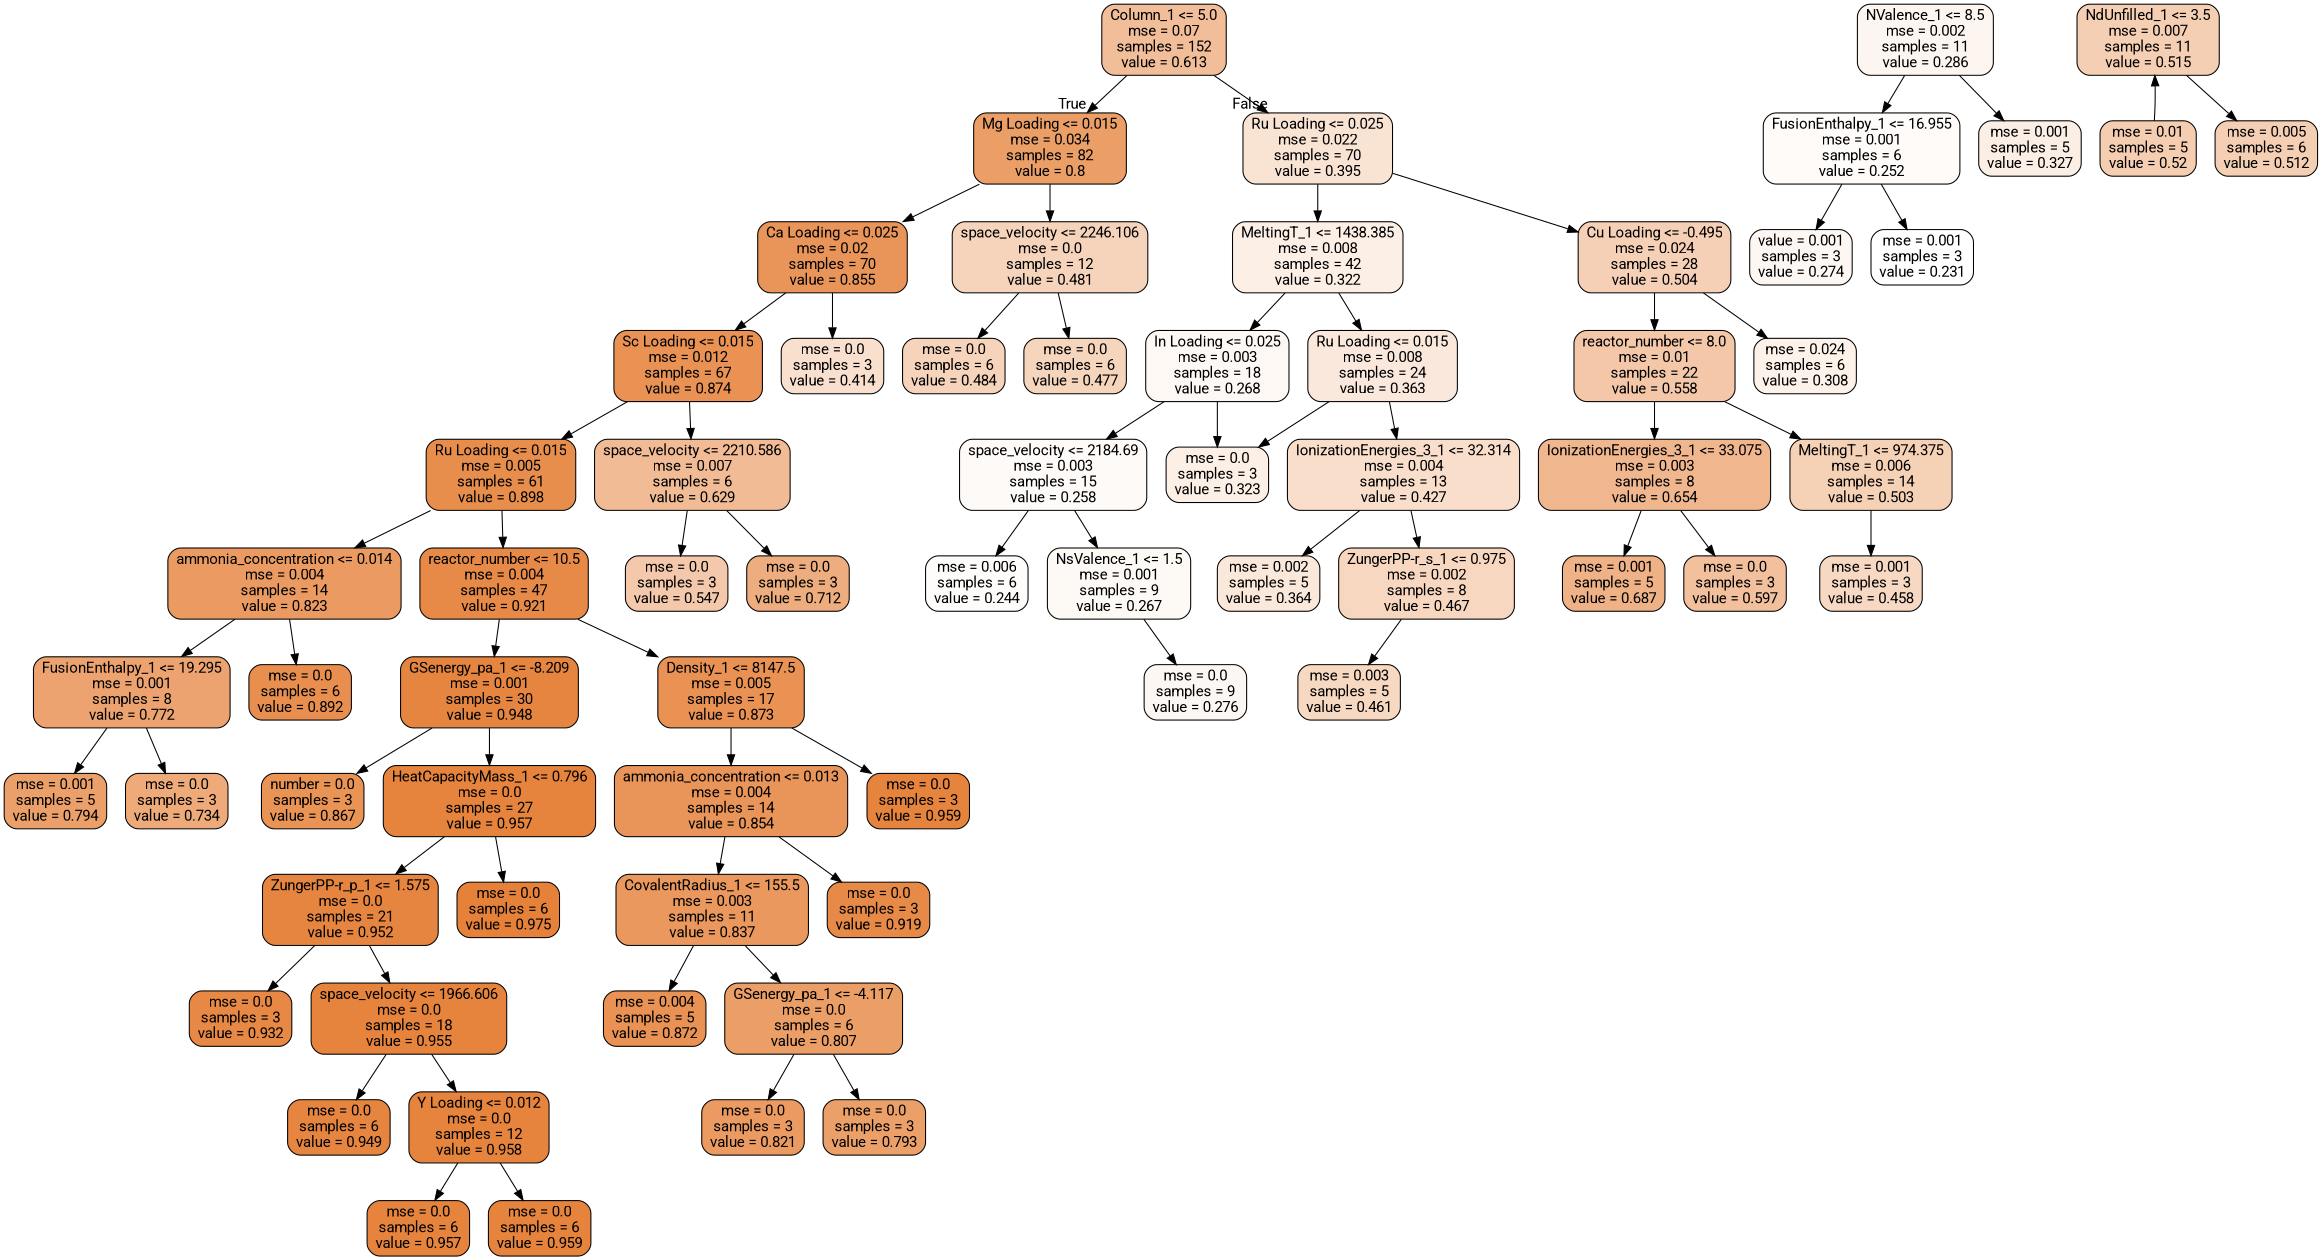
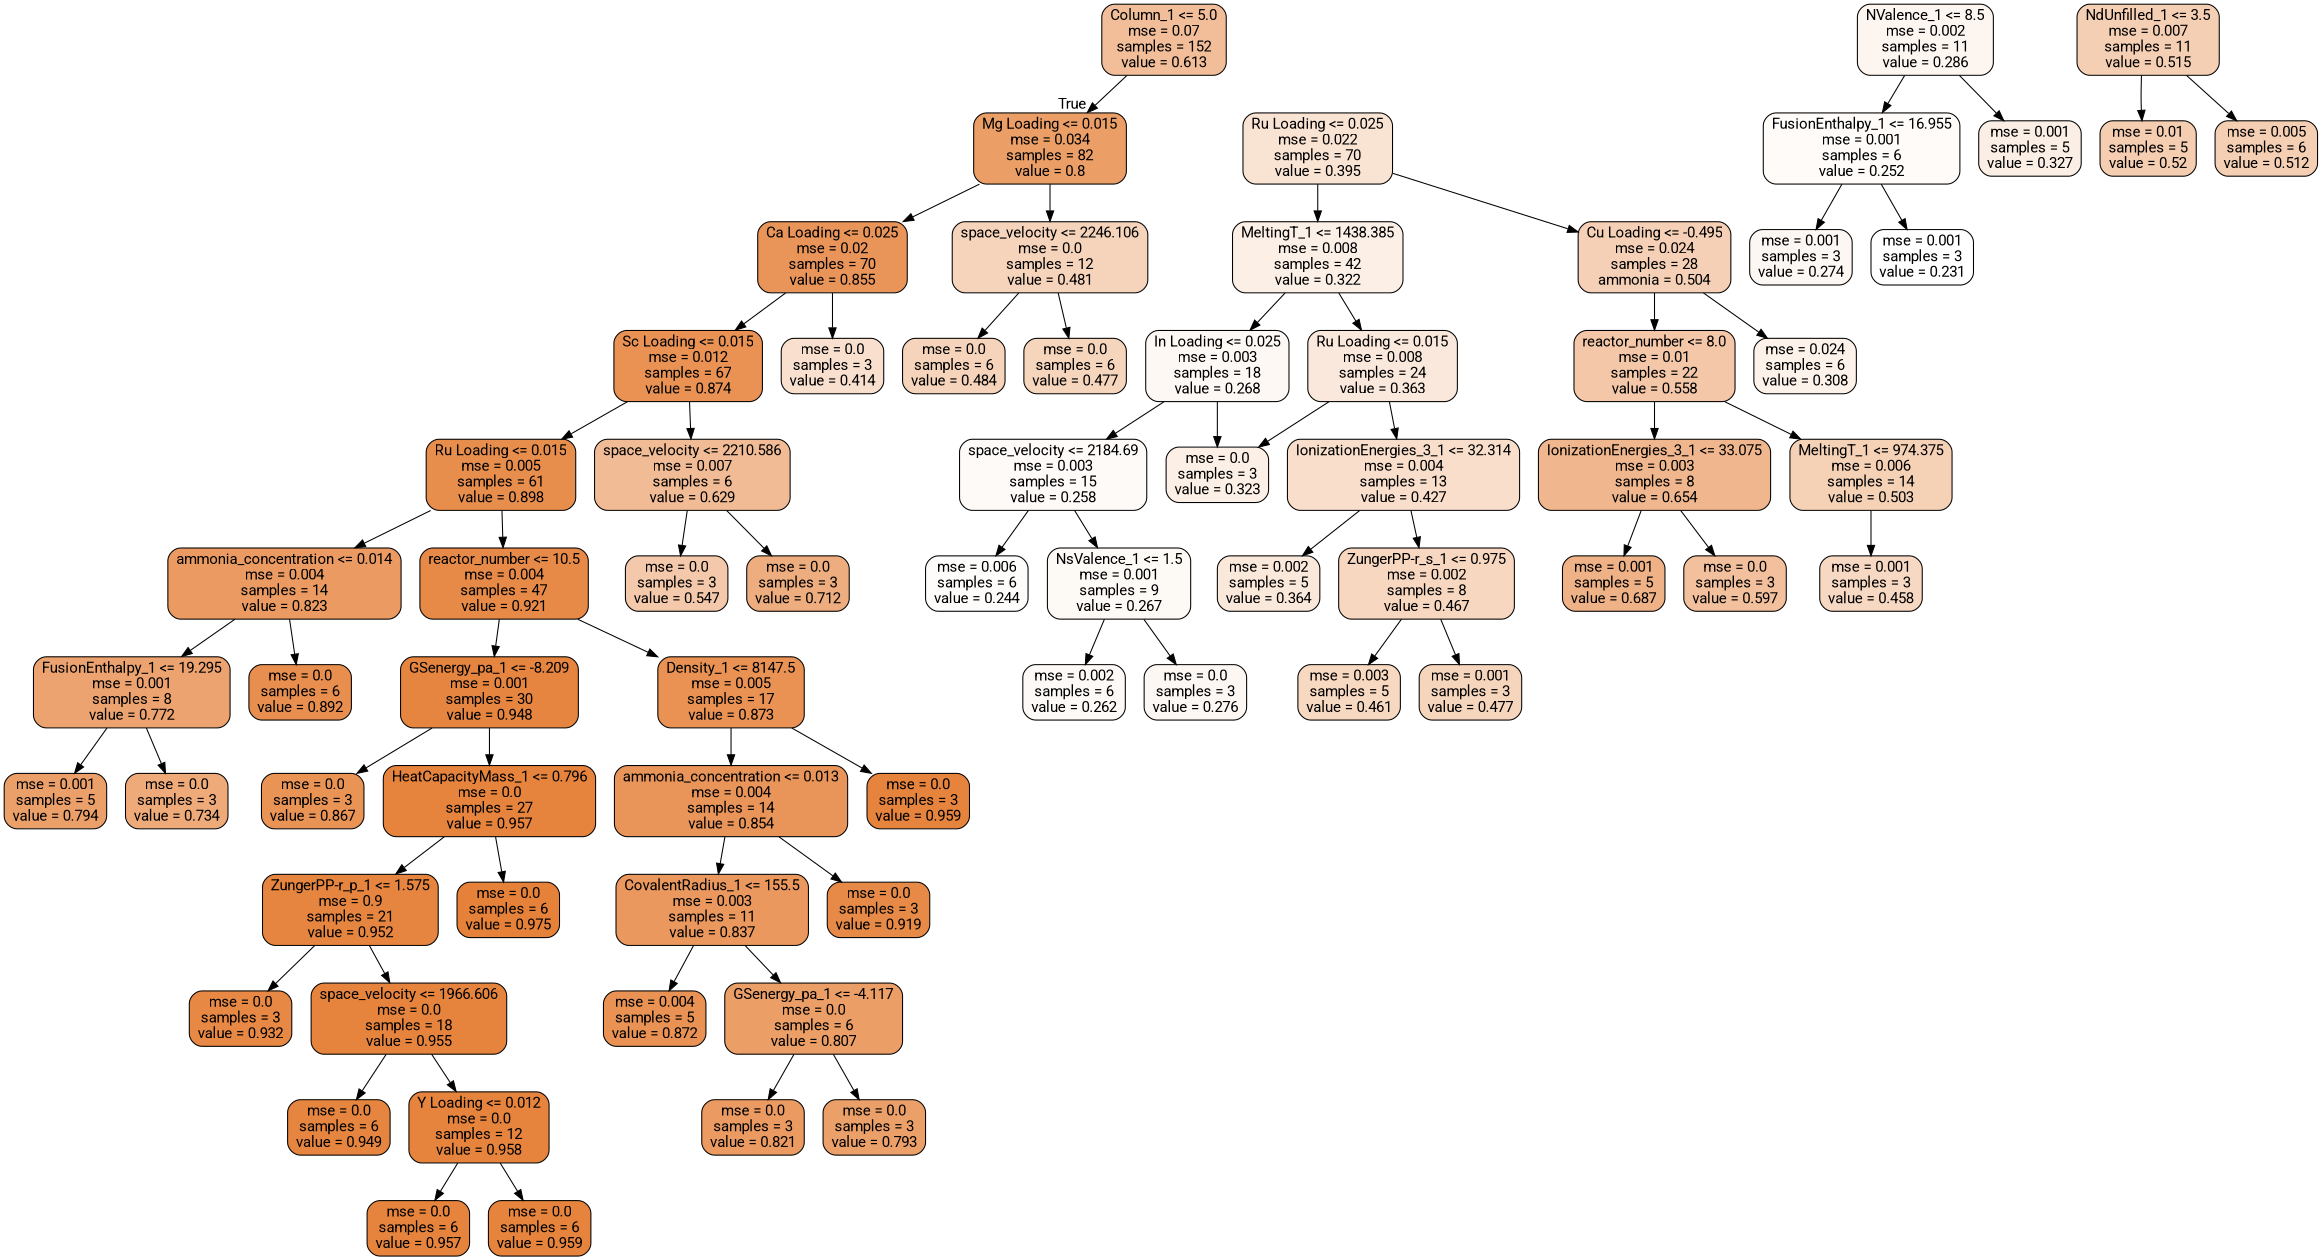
(1237, 91) -> none
(2155, 103) -> (2141, 93)
(1655, 257) -> (1655, 257)
(1801, 257) -> (1801, 257)
none -> (1074, 692)
(1195, 692) -> (1195, 692)
none -> (1470, 692)
(313, 801) -> (313, 801)
(350, 910) -> (350, 910)
